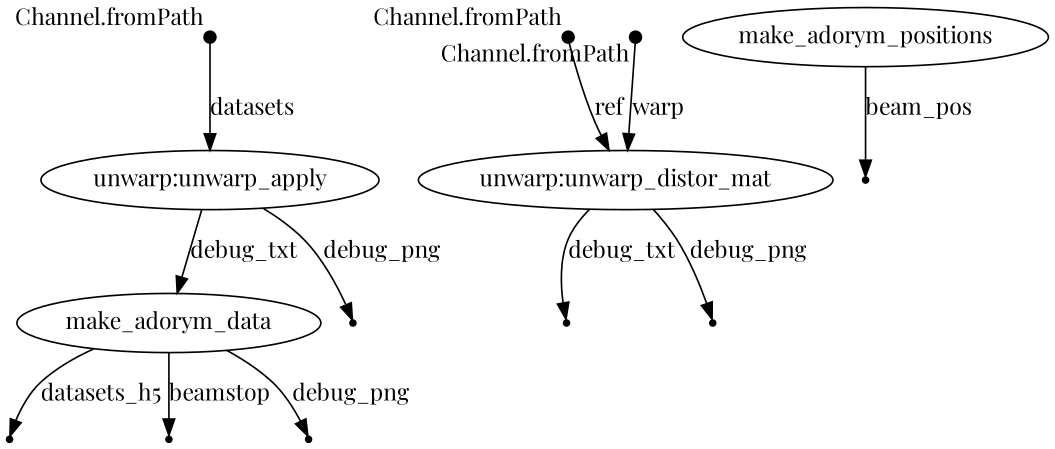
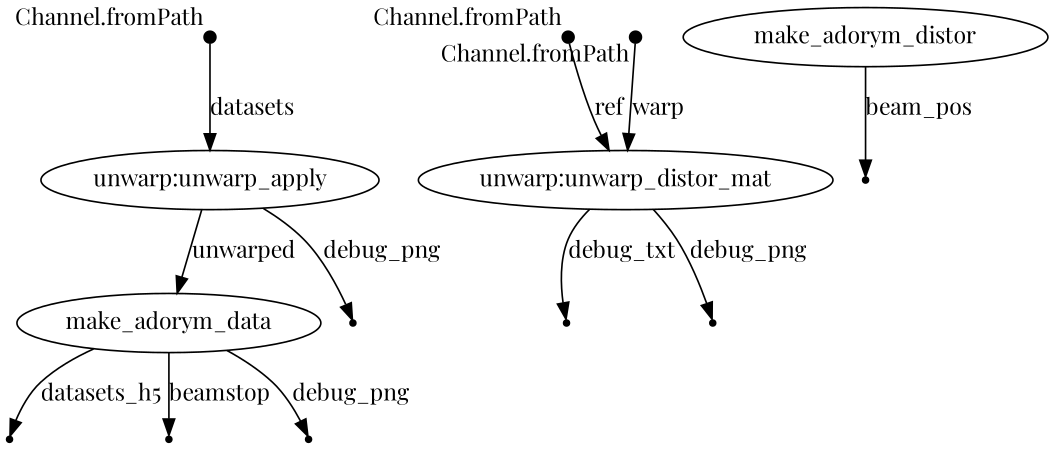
(866, 37) -> (866, 37)
(244, 252) -> (244, 252)
